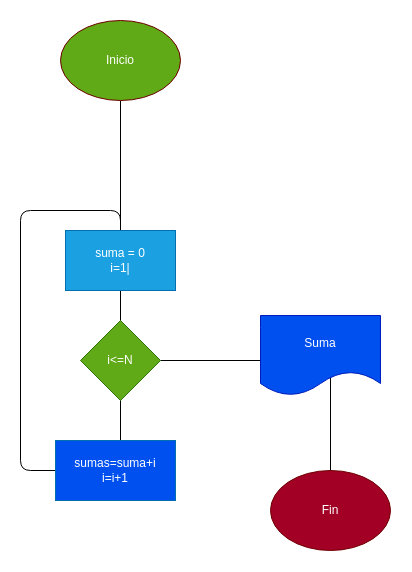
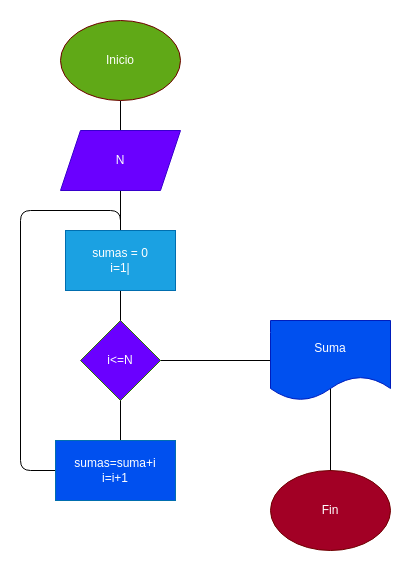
none -> (121, 161)
(121, 261) -> (121, 261)
(321, 356) -> (331, 361)
(121, 361) -> (121, 361)
